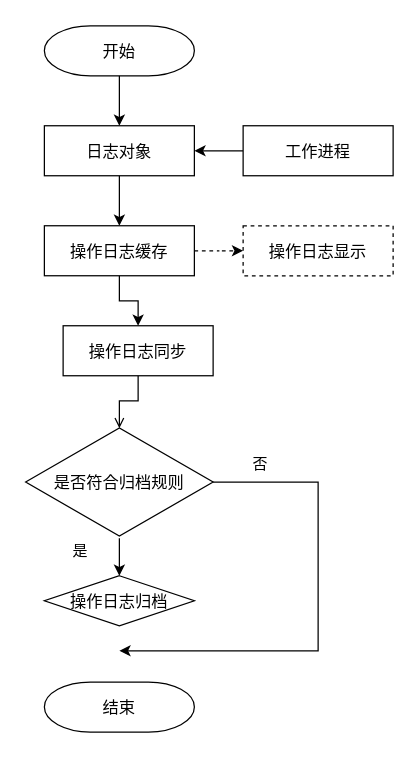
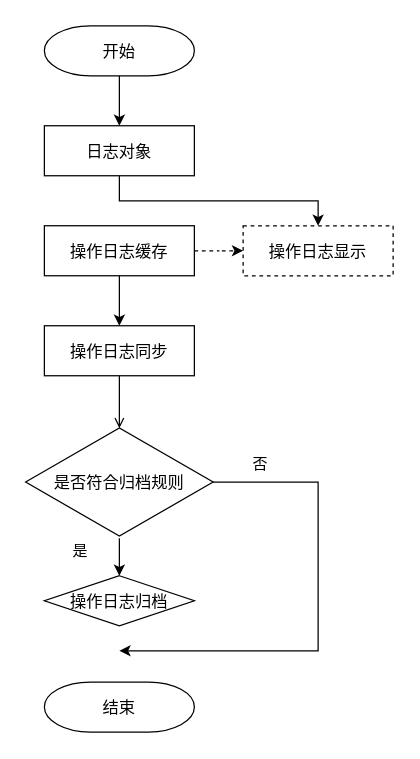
(223, 151) -> none
(318, 151) -> none
(119, 208) -> (226, 201)
(138, 351) -> (119, 351)
